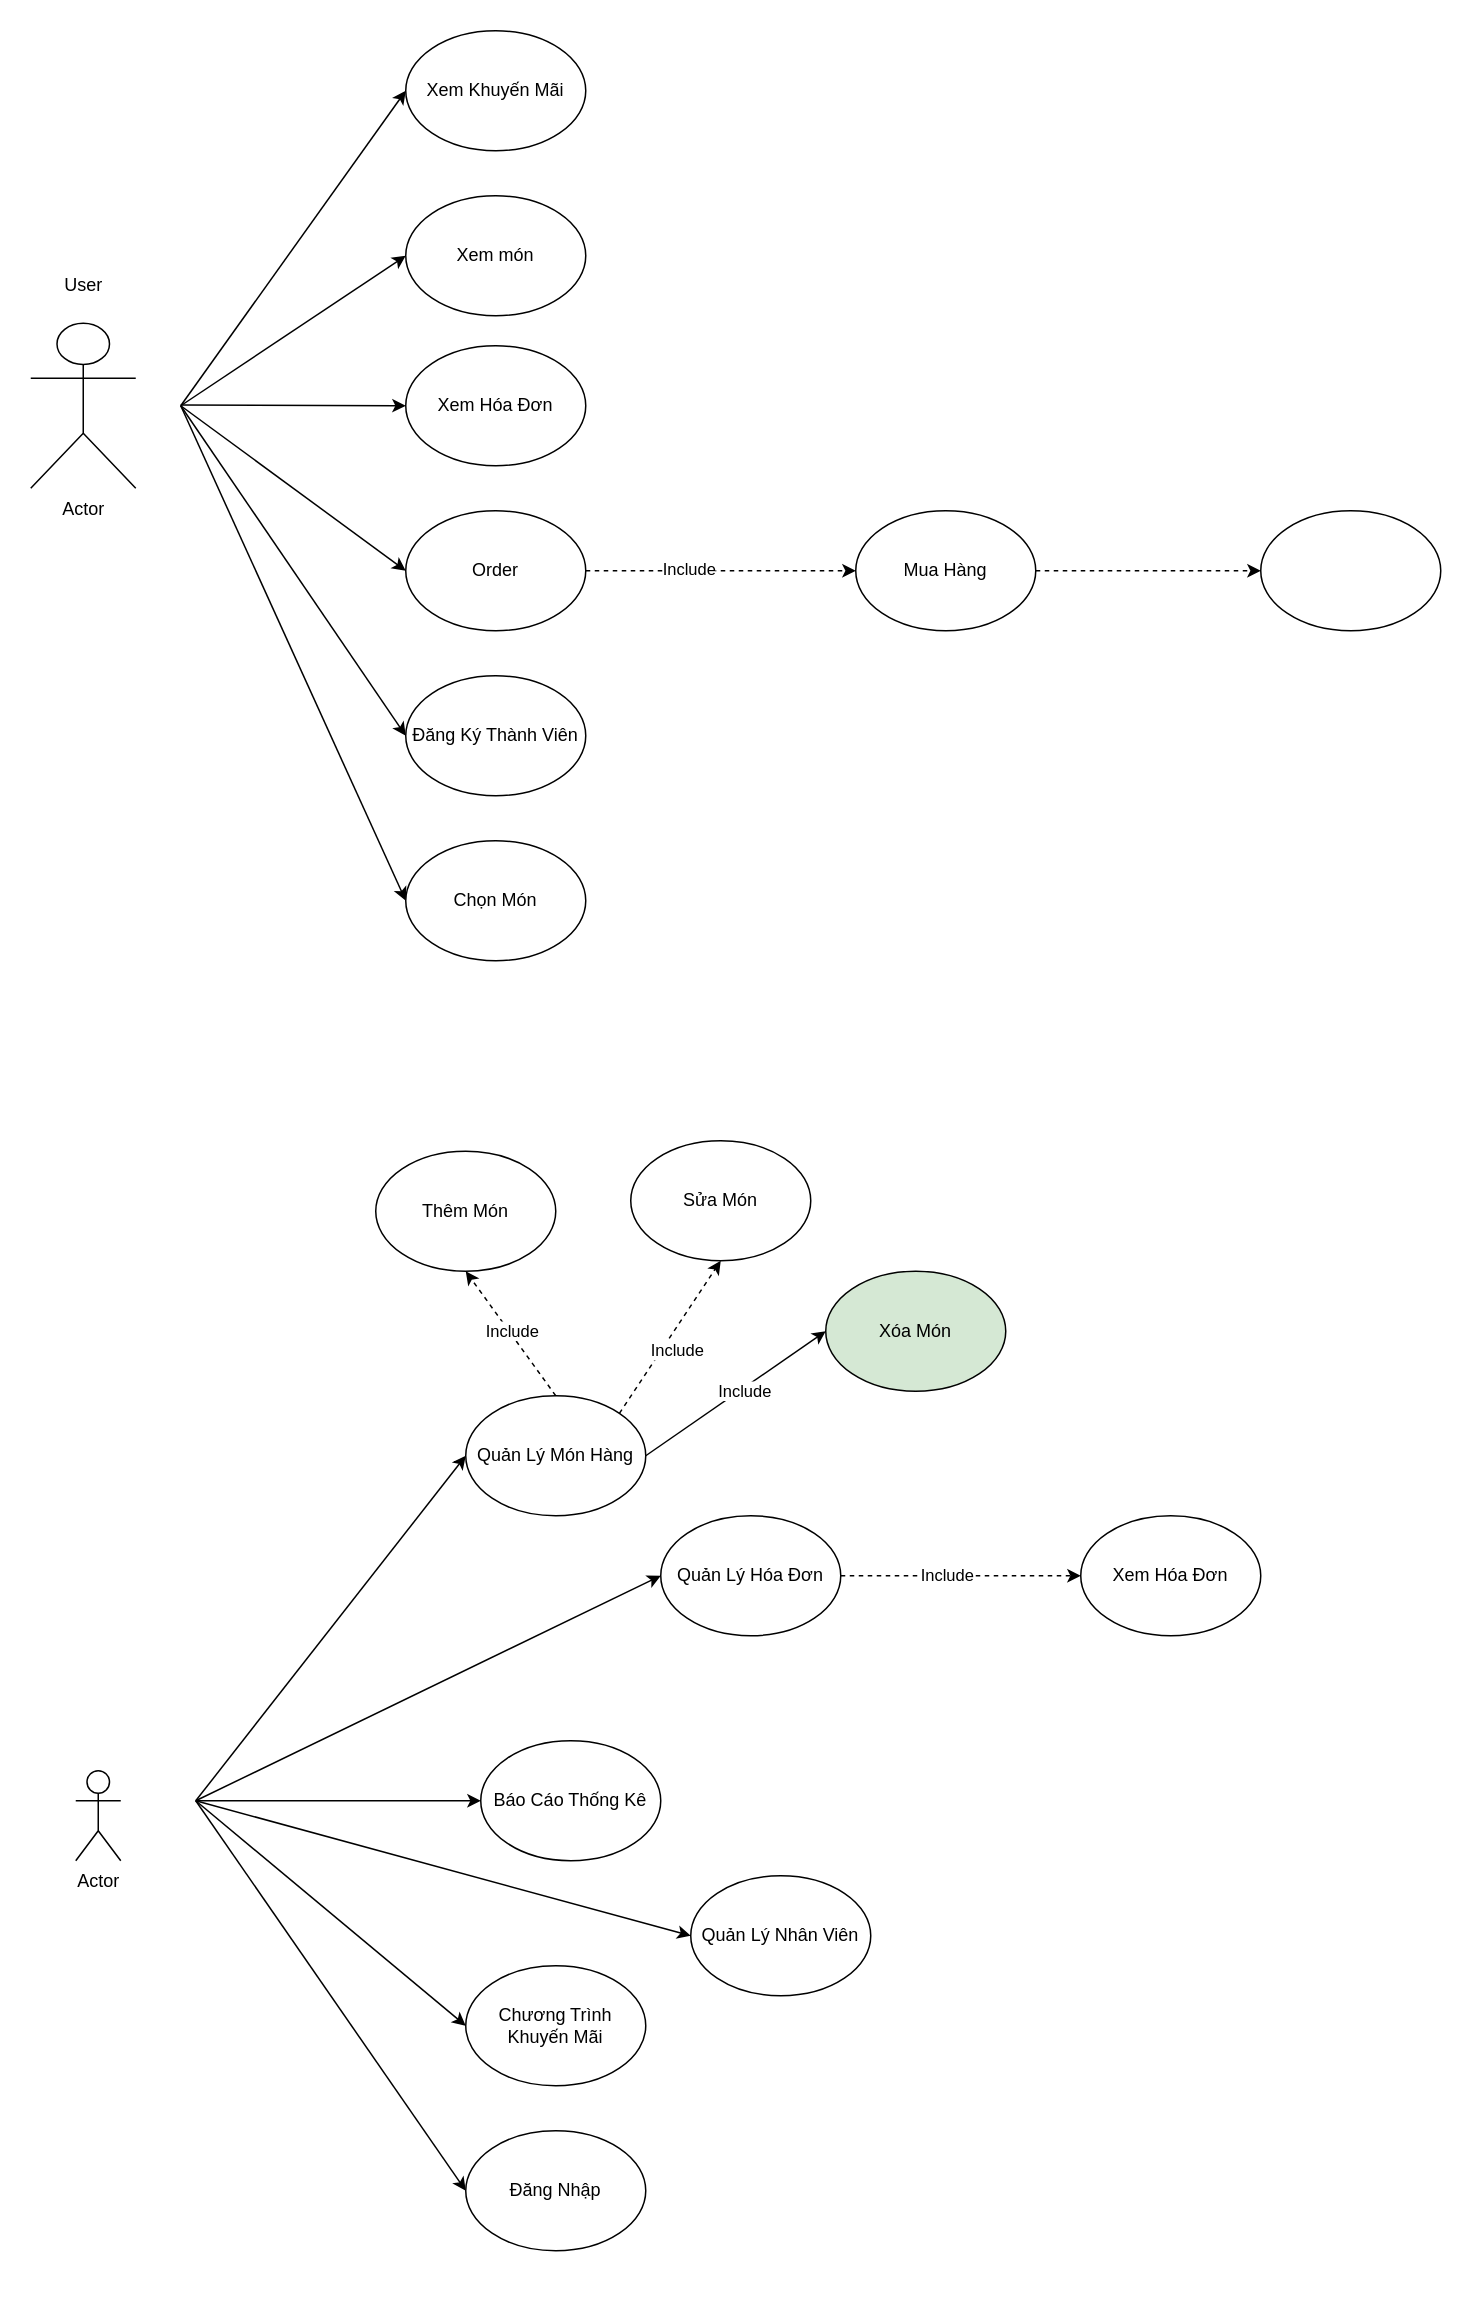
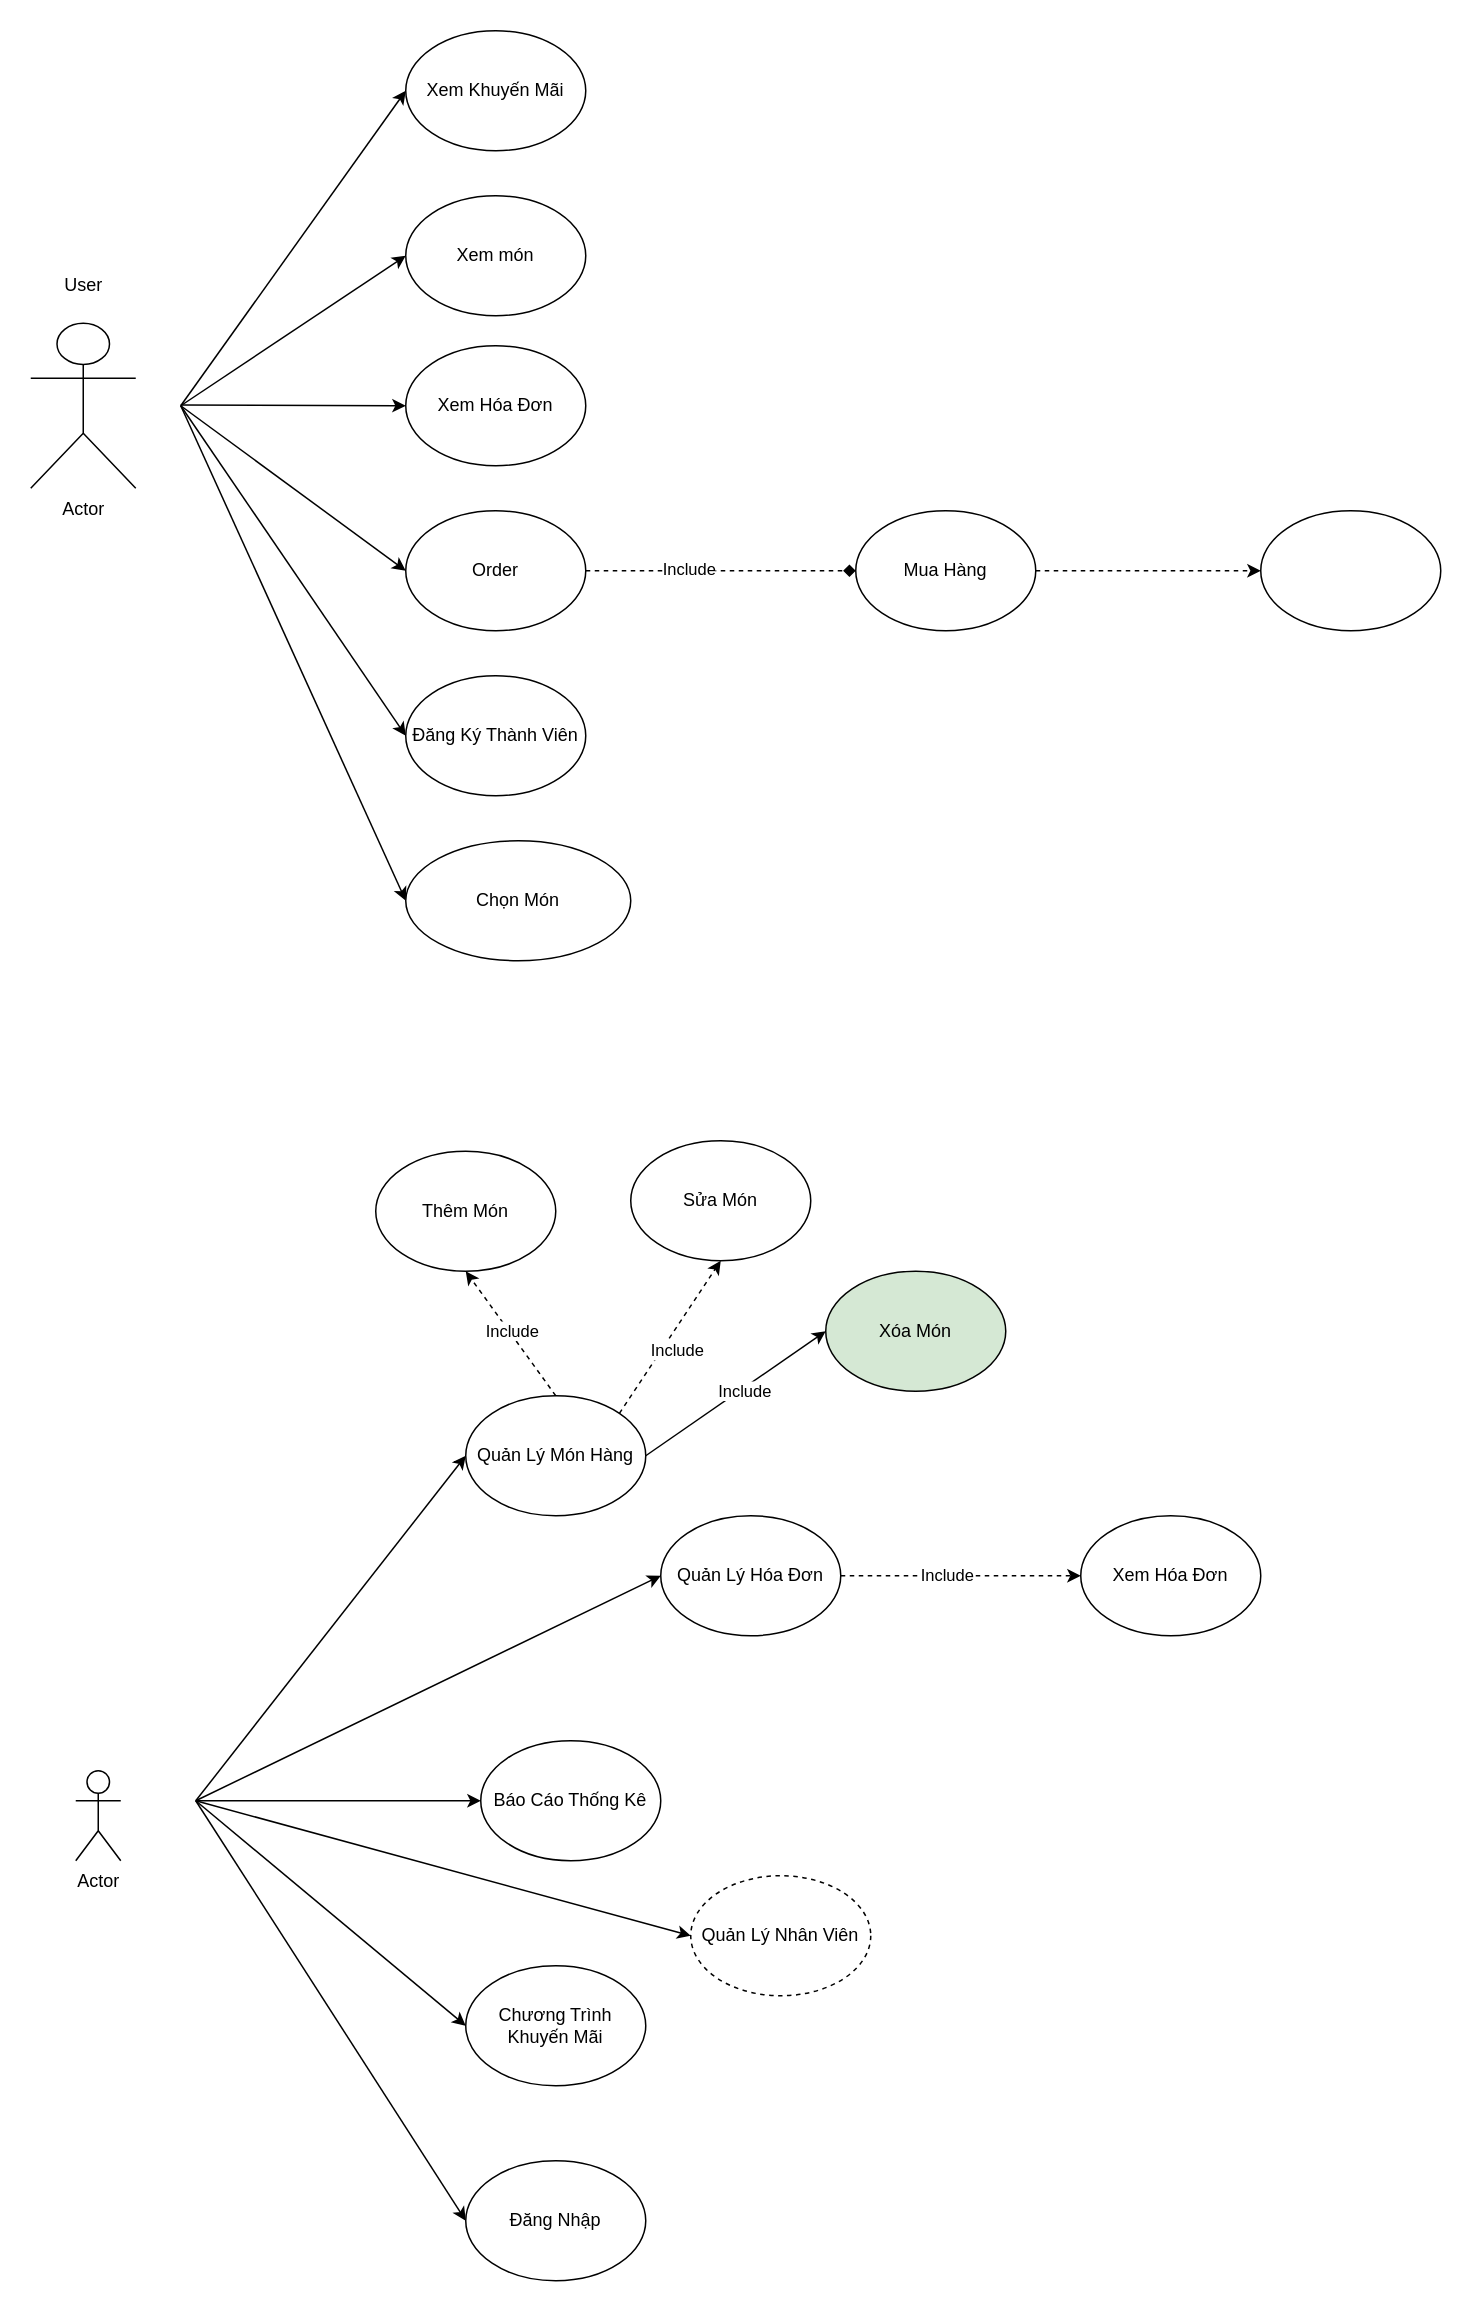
(843, 571) -> (842, 571)
(496, 901) -> (518, 901)
(781, 1936) -> (781, 1936)
(556, 2191) -> (556, 2221)
